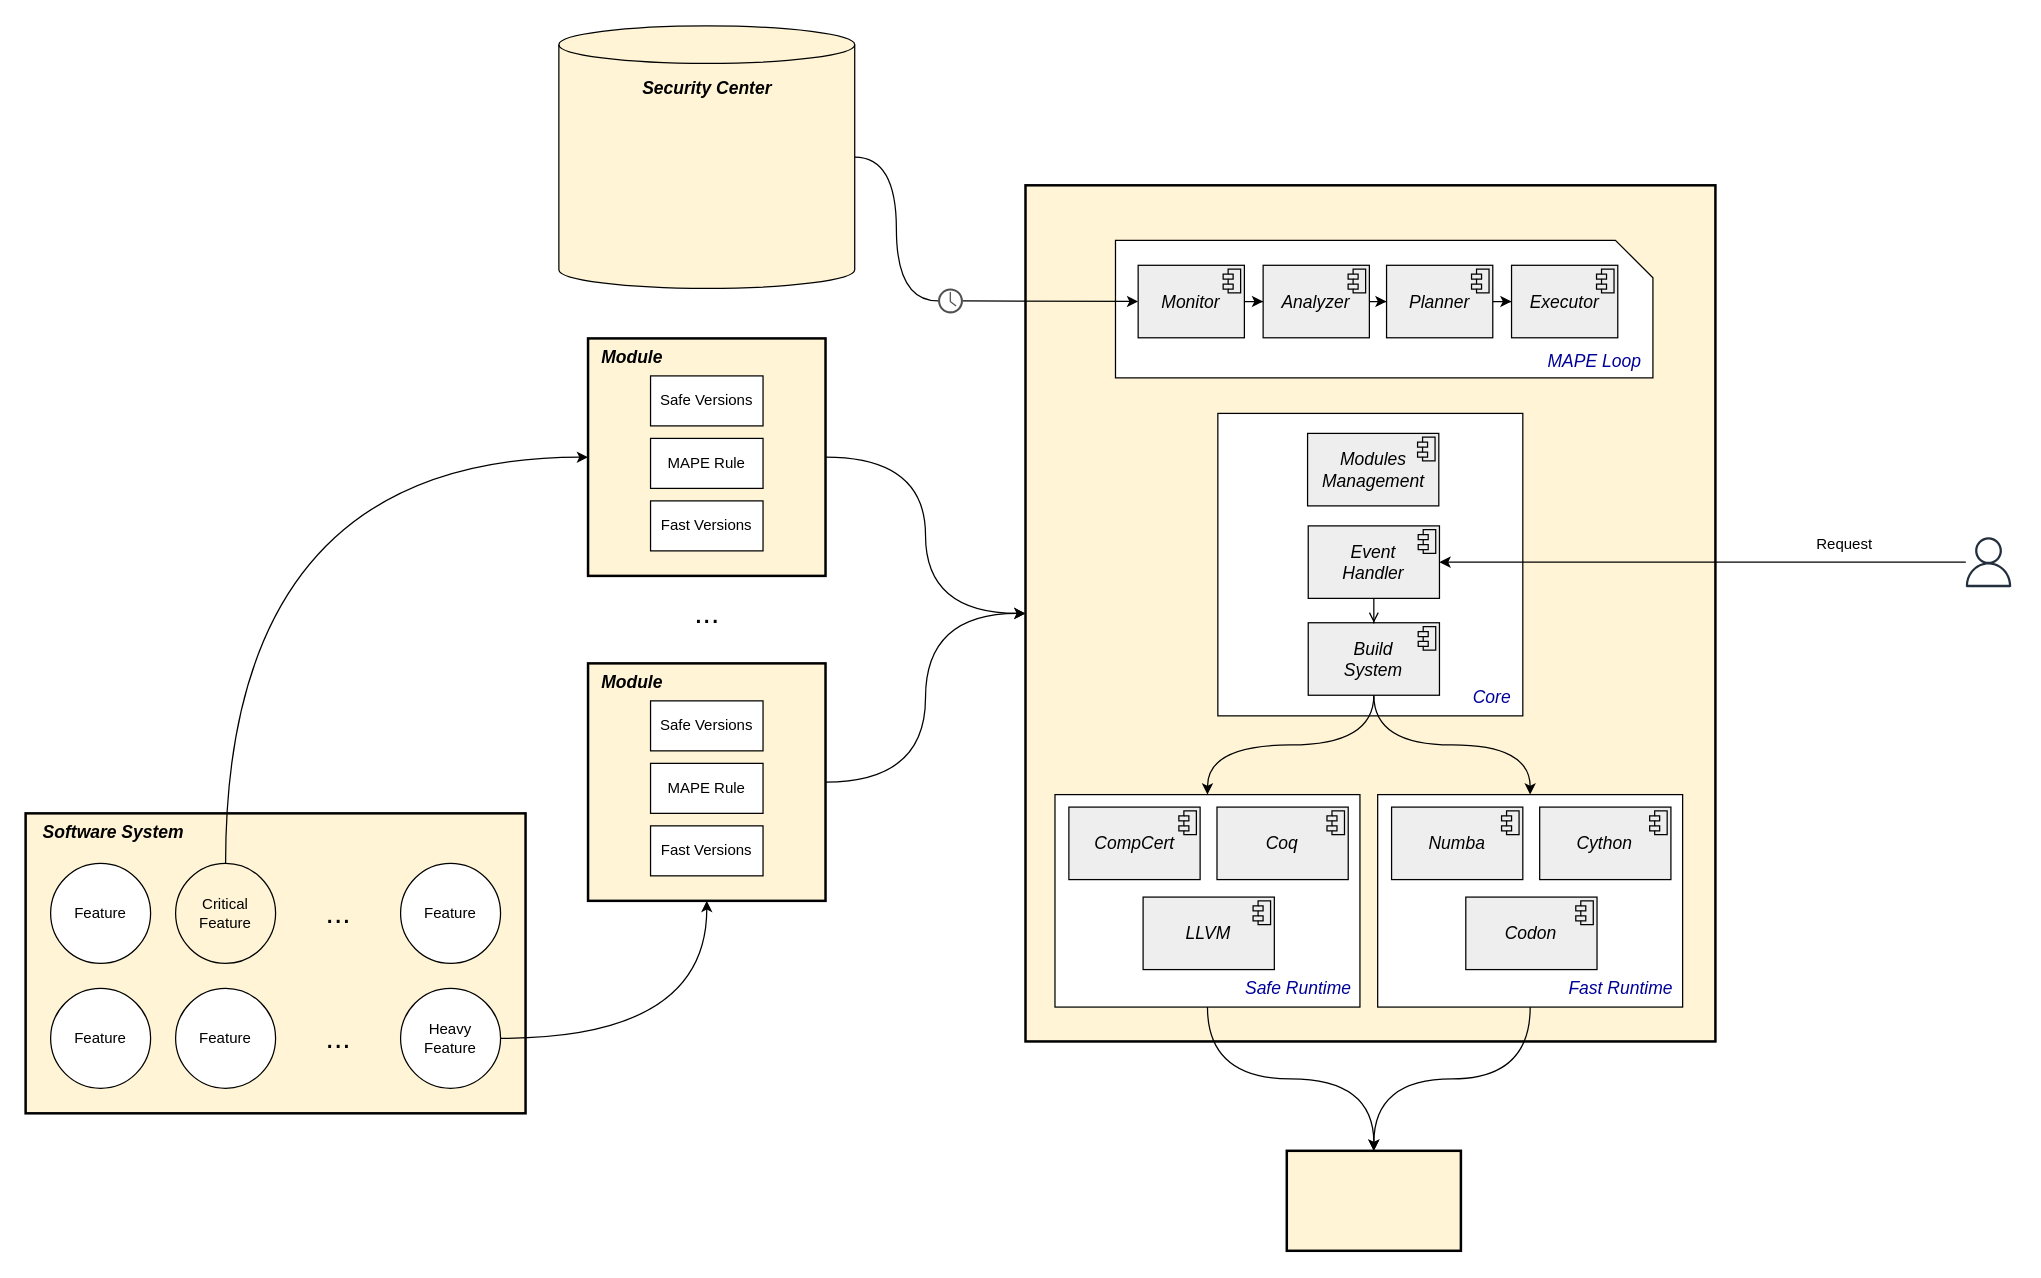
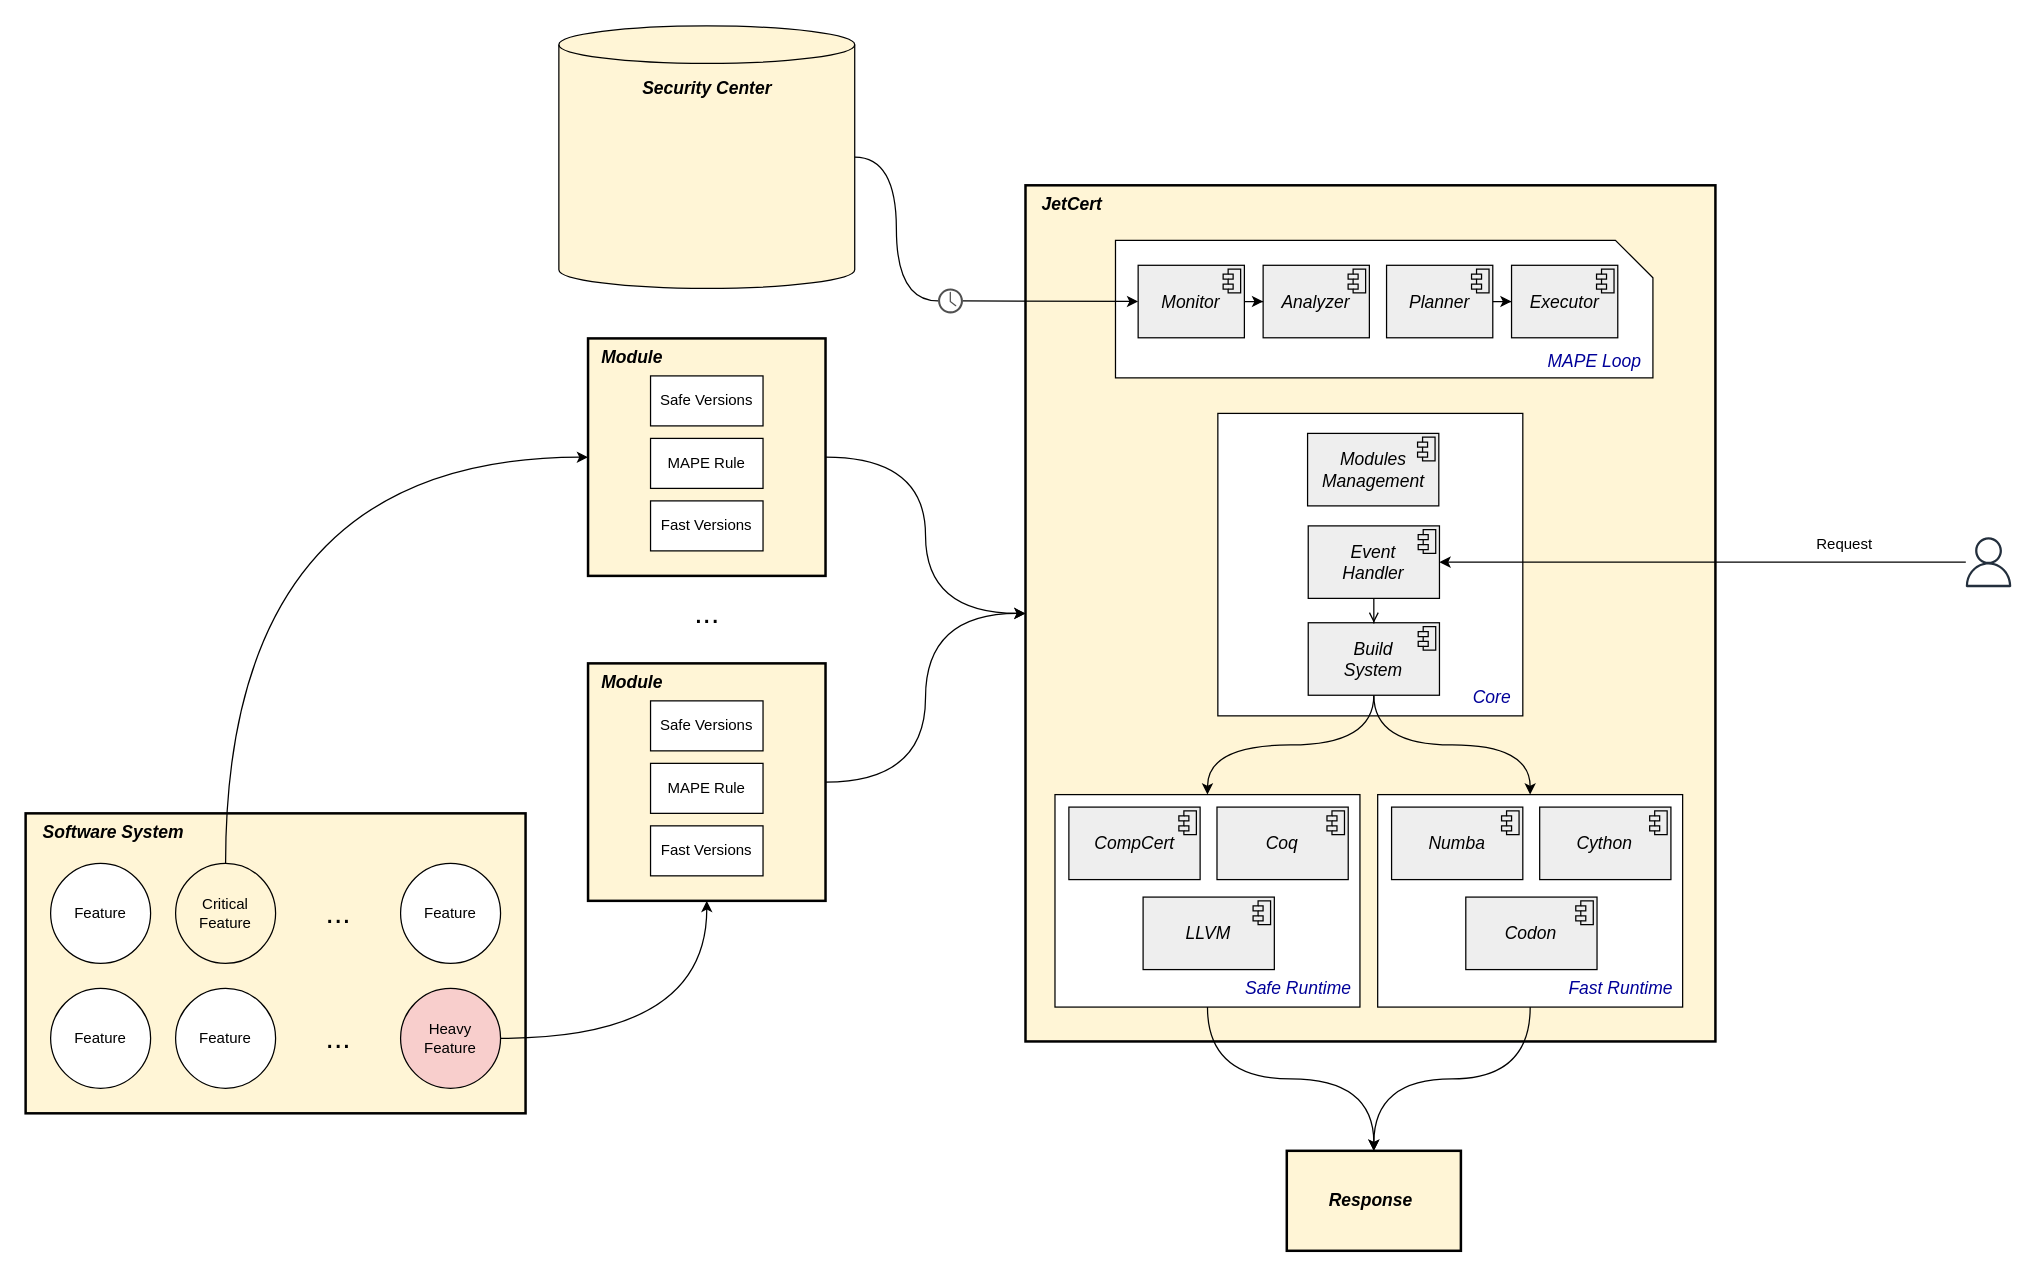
none -> (1072, 204)
(1378, 301) -> none
(451, 1038) -> (451, 1038)
none -> (1371, 1201)
